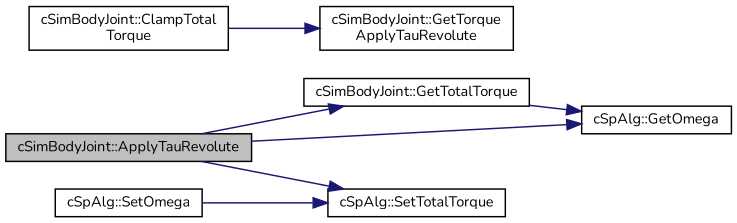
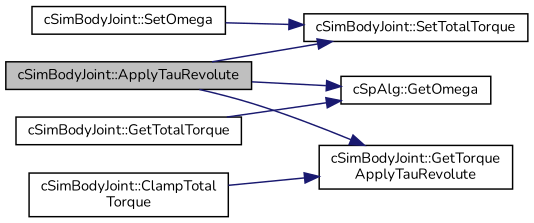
(265, 121) -> (295, 118)
(129, 203) -> (129, 20)
(417, 203) -> (416, 28)
